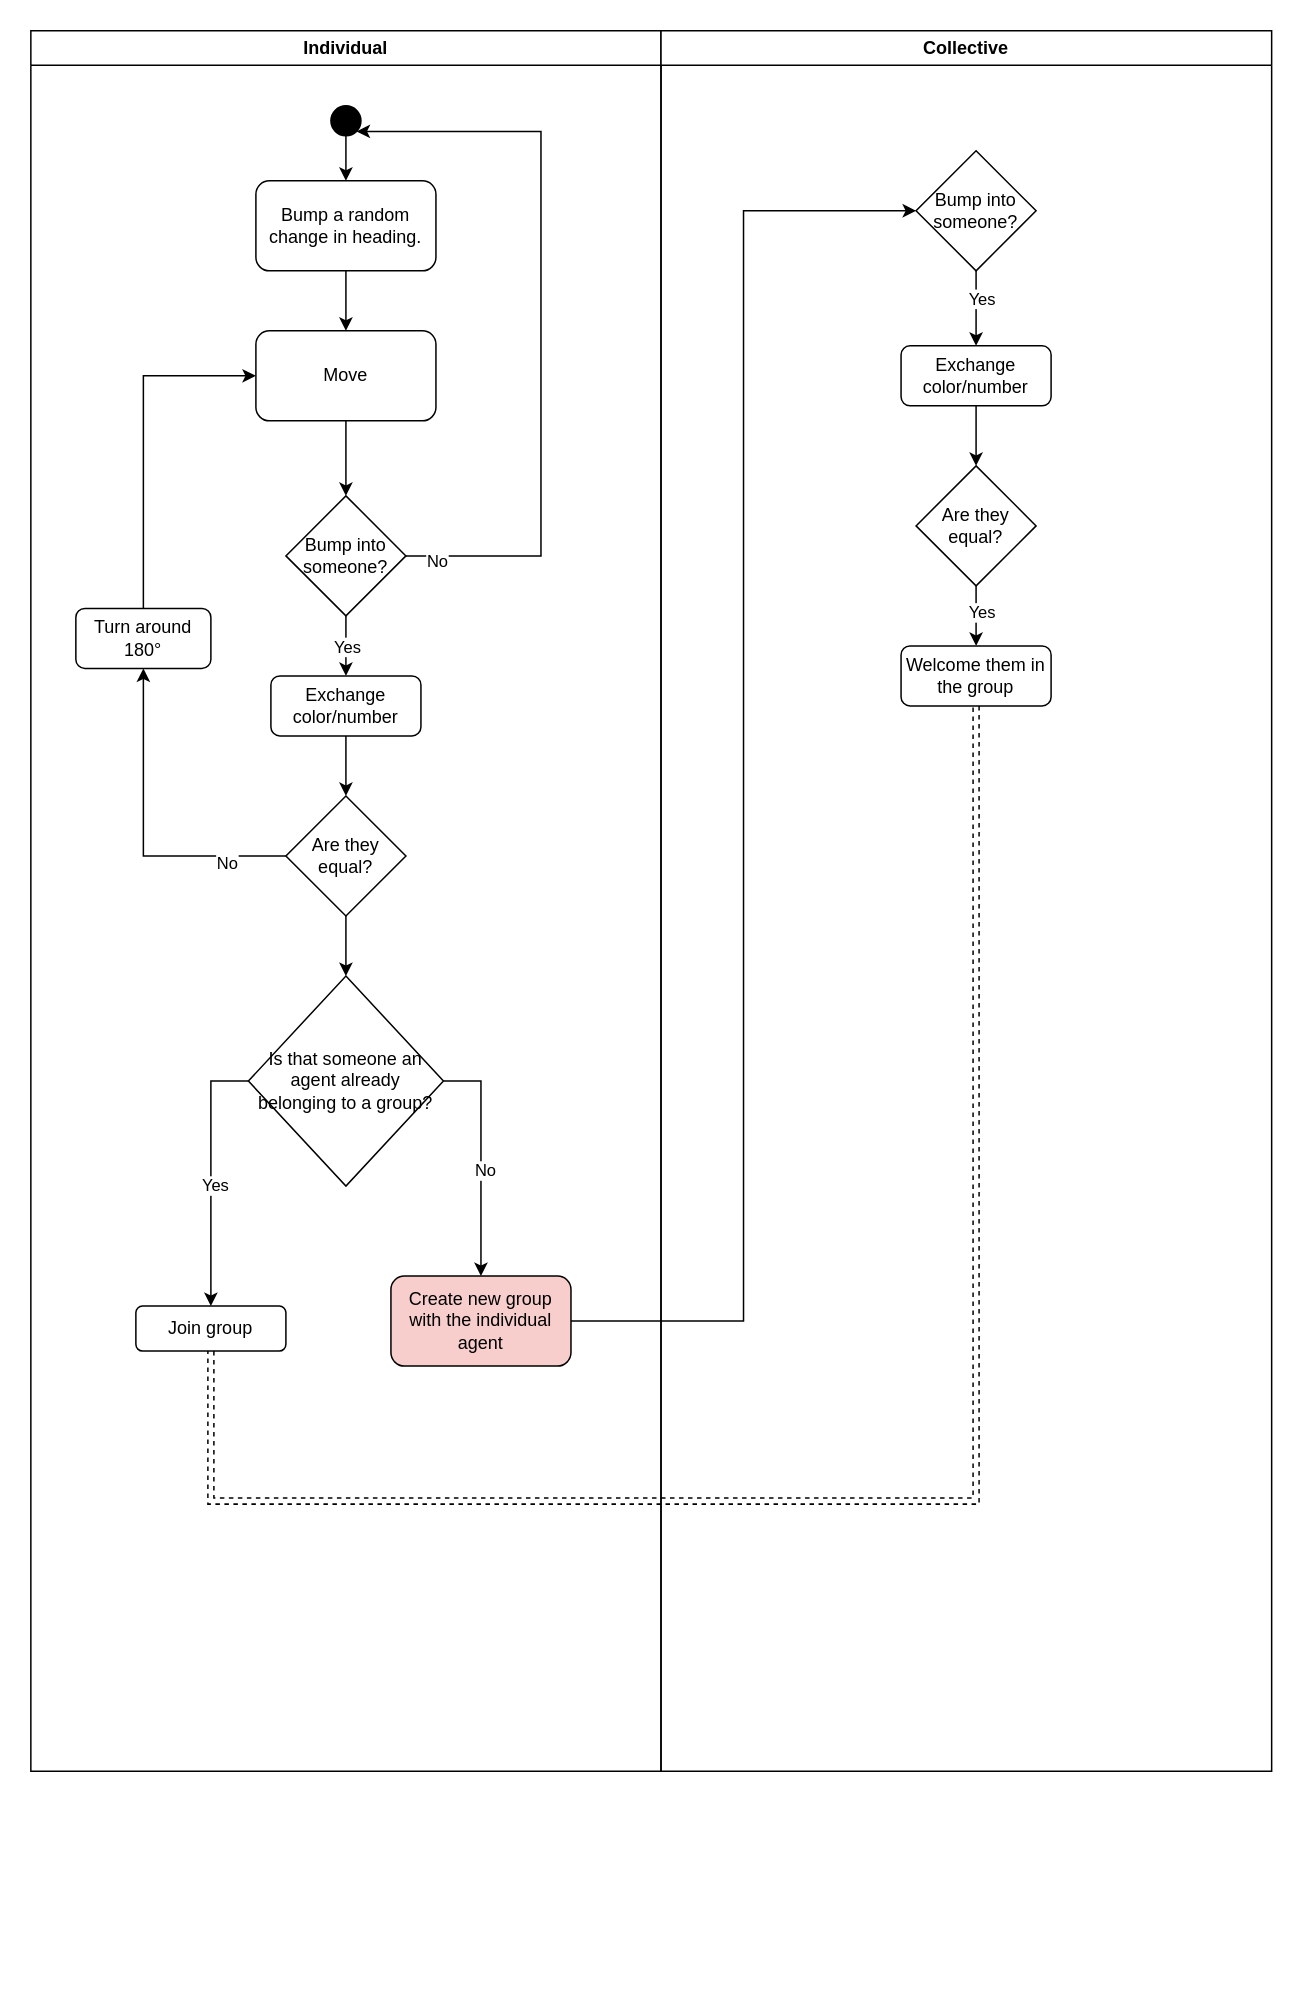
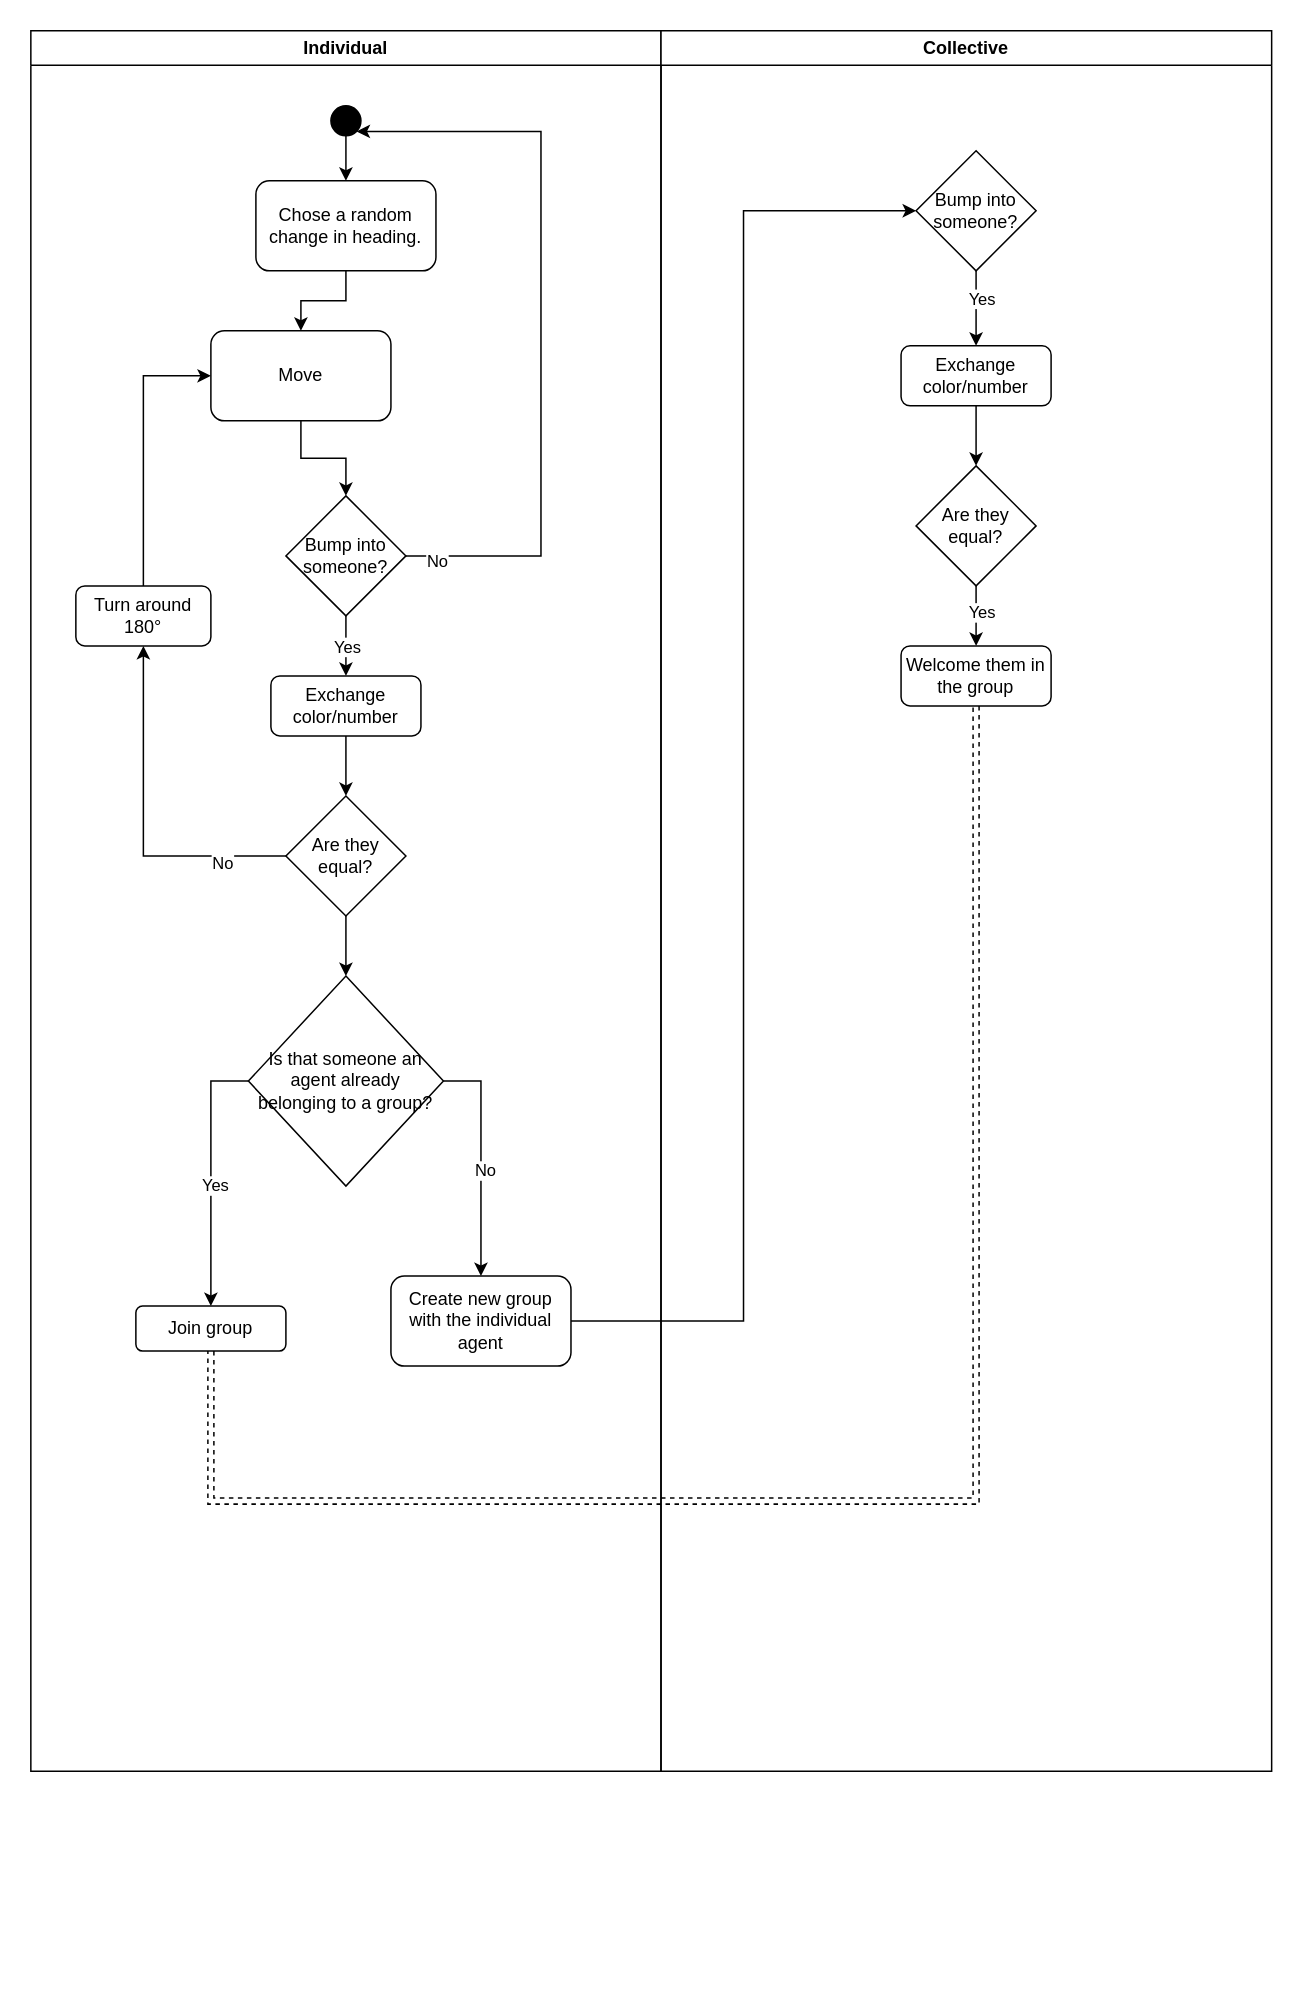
(346, 226) -> (346, 226)
(346, 376) -> (301, 376)
(143, 638) -> (143, 616)
(481, 1321) -> (481, 1321)
